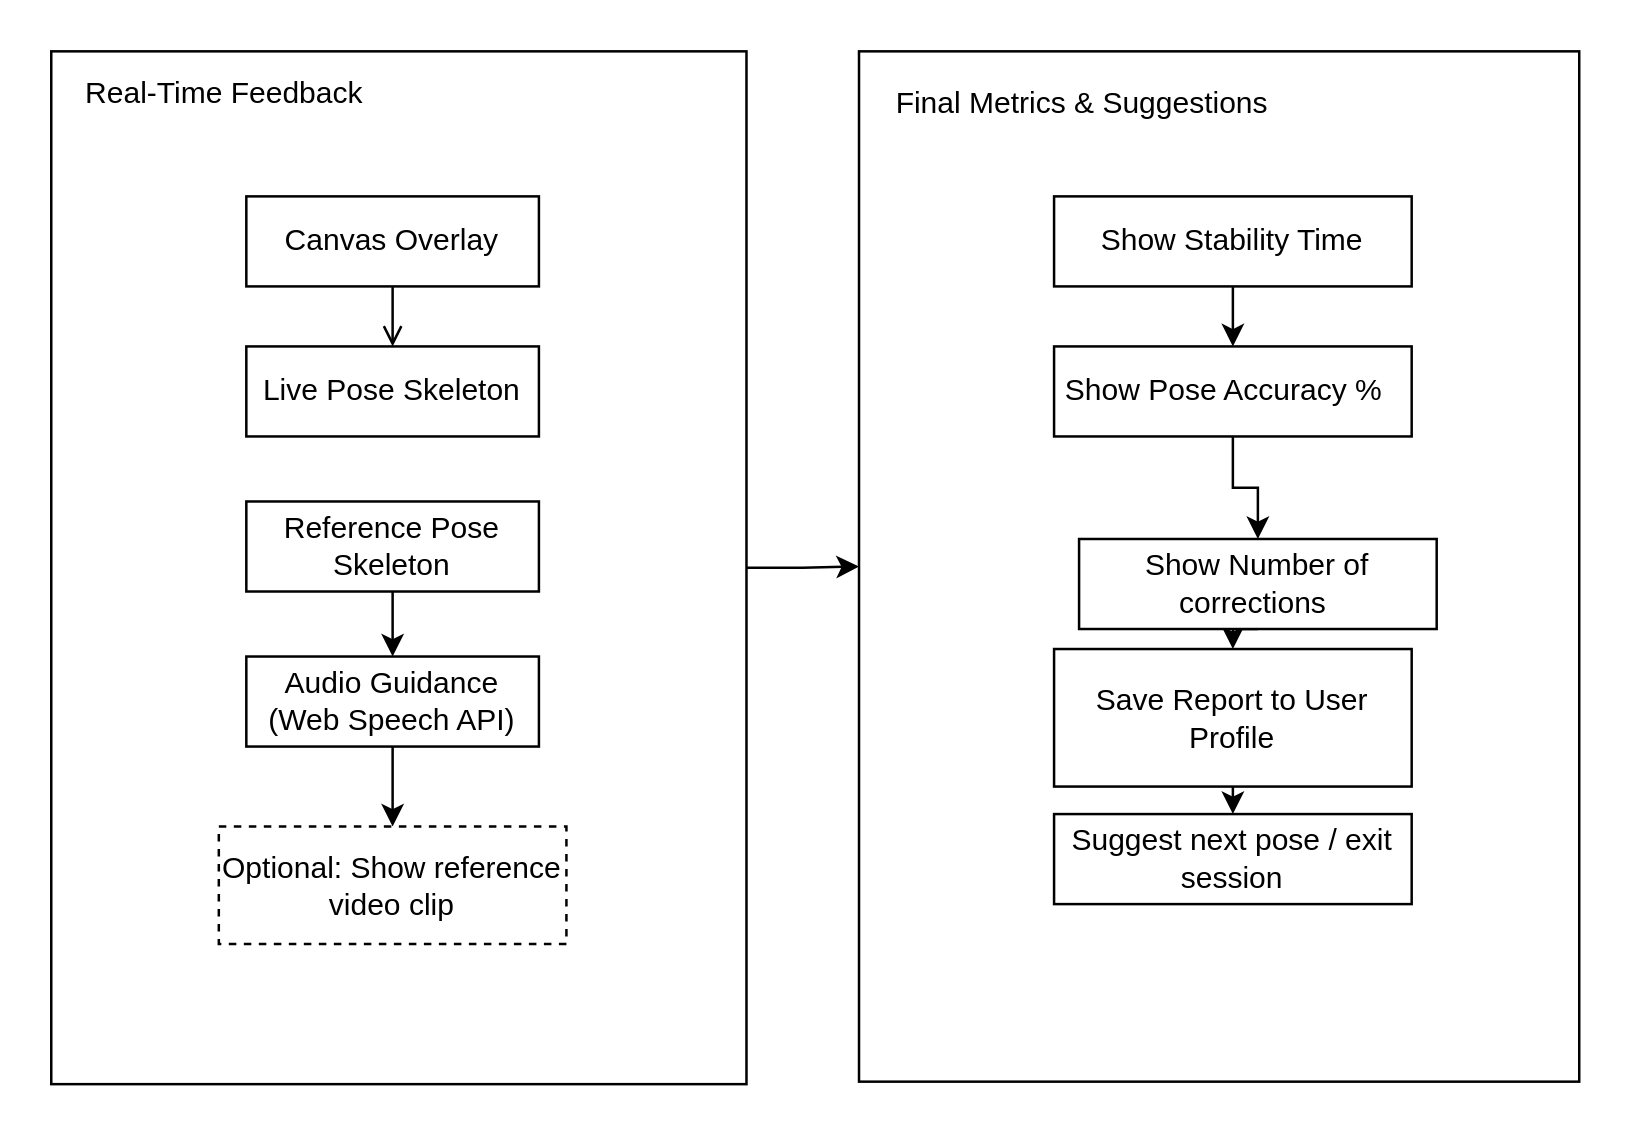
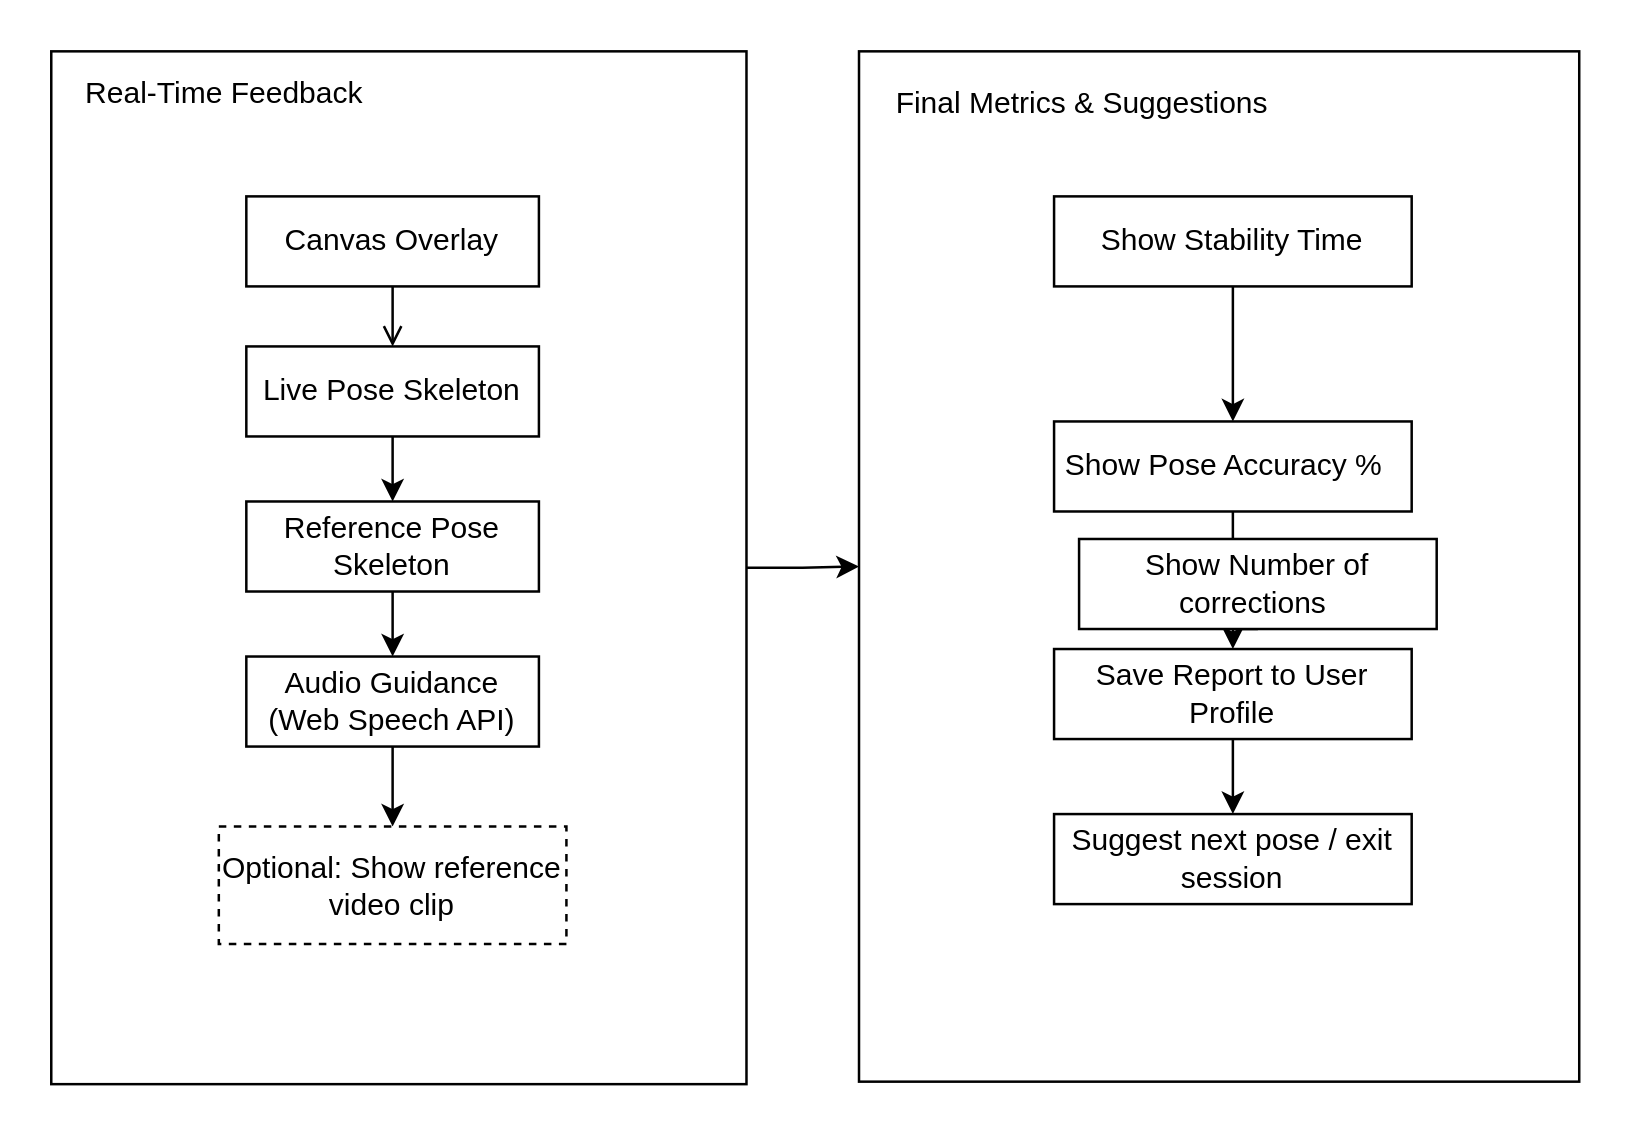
(1233, 391) -> (1233, 466)
none -> (393, 477)
(1233, 718) -> (1233, 694)
